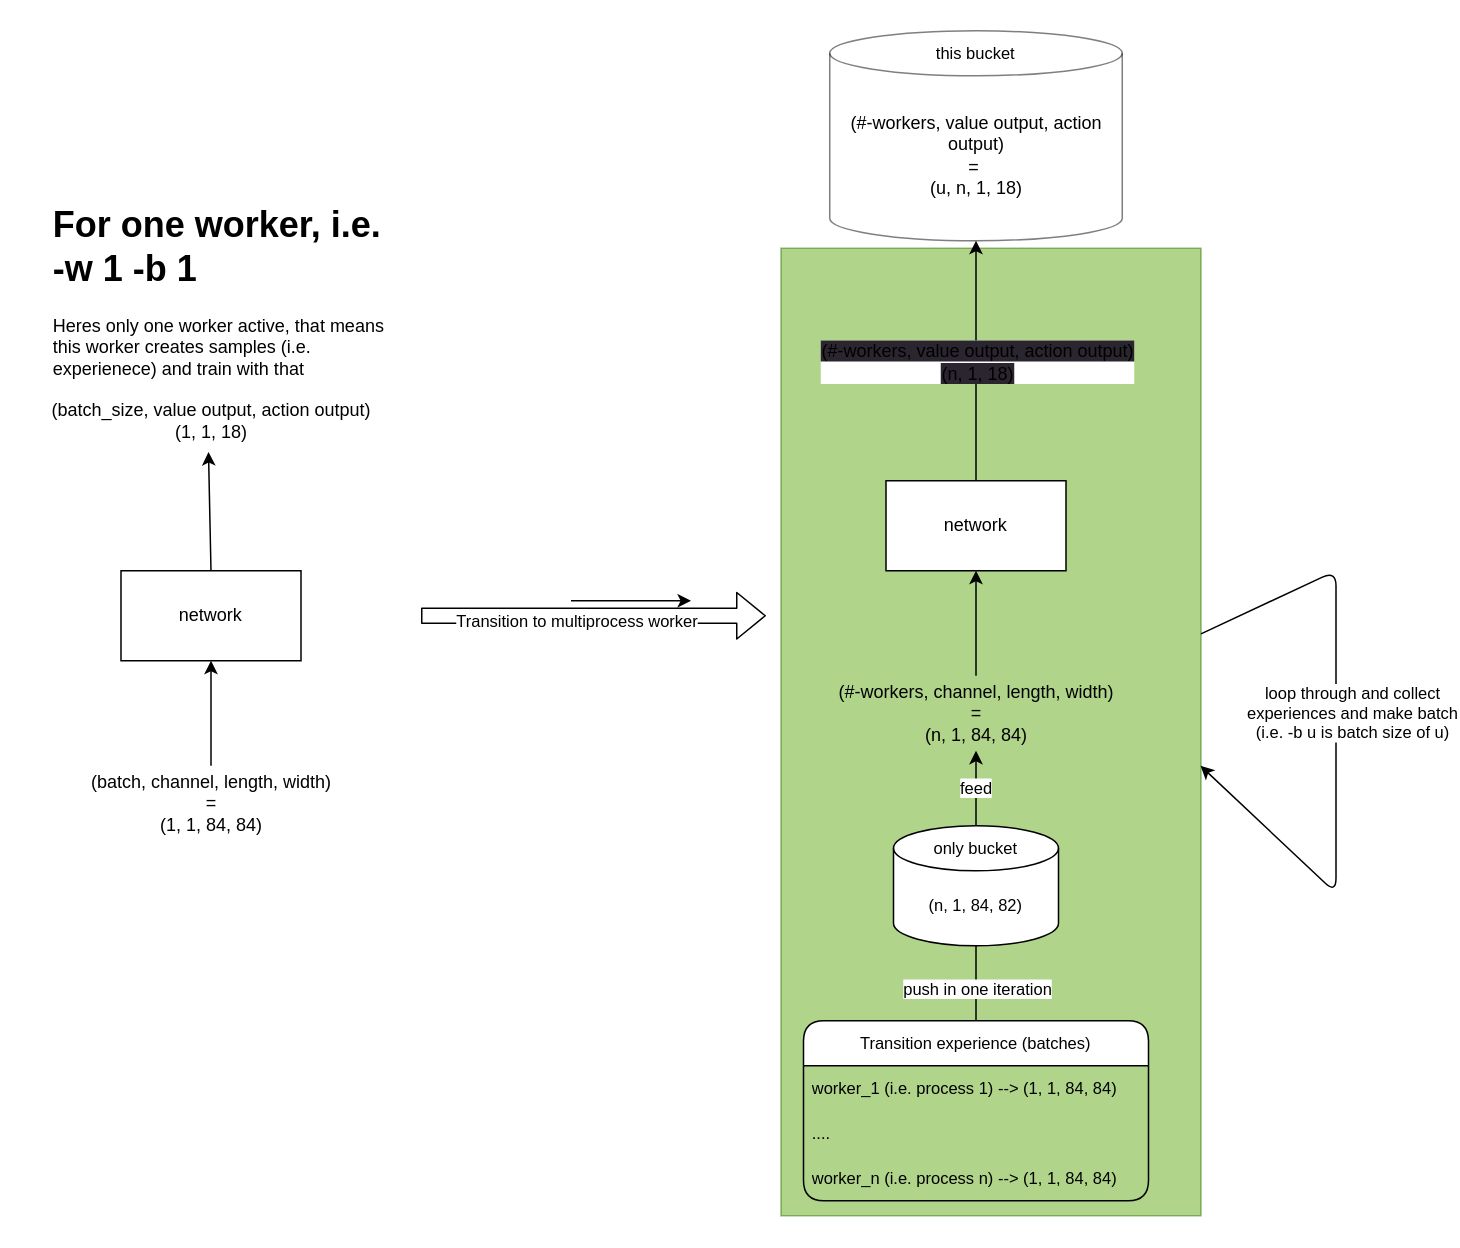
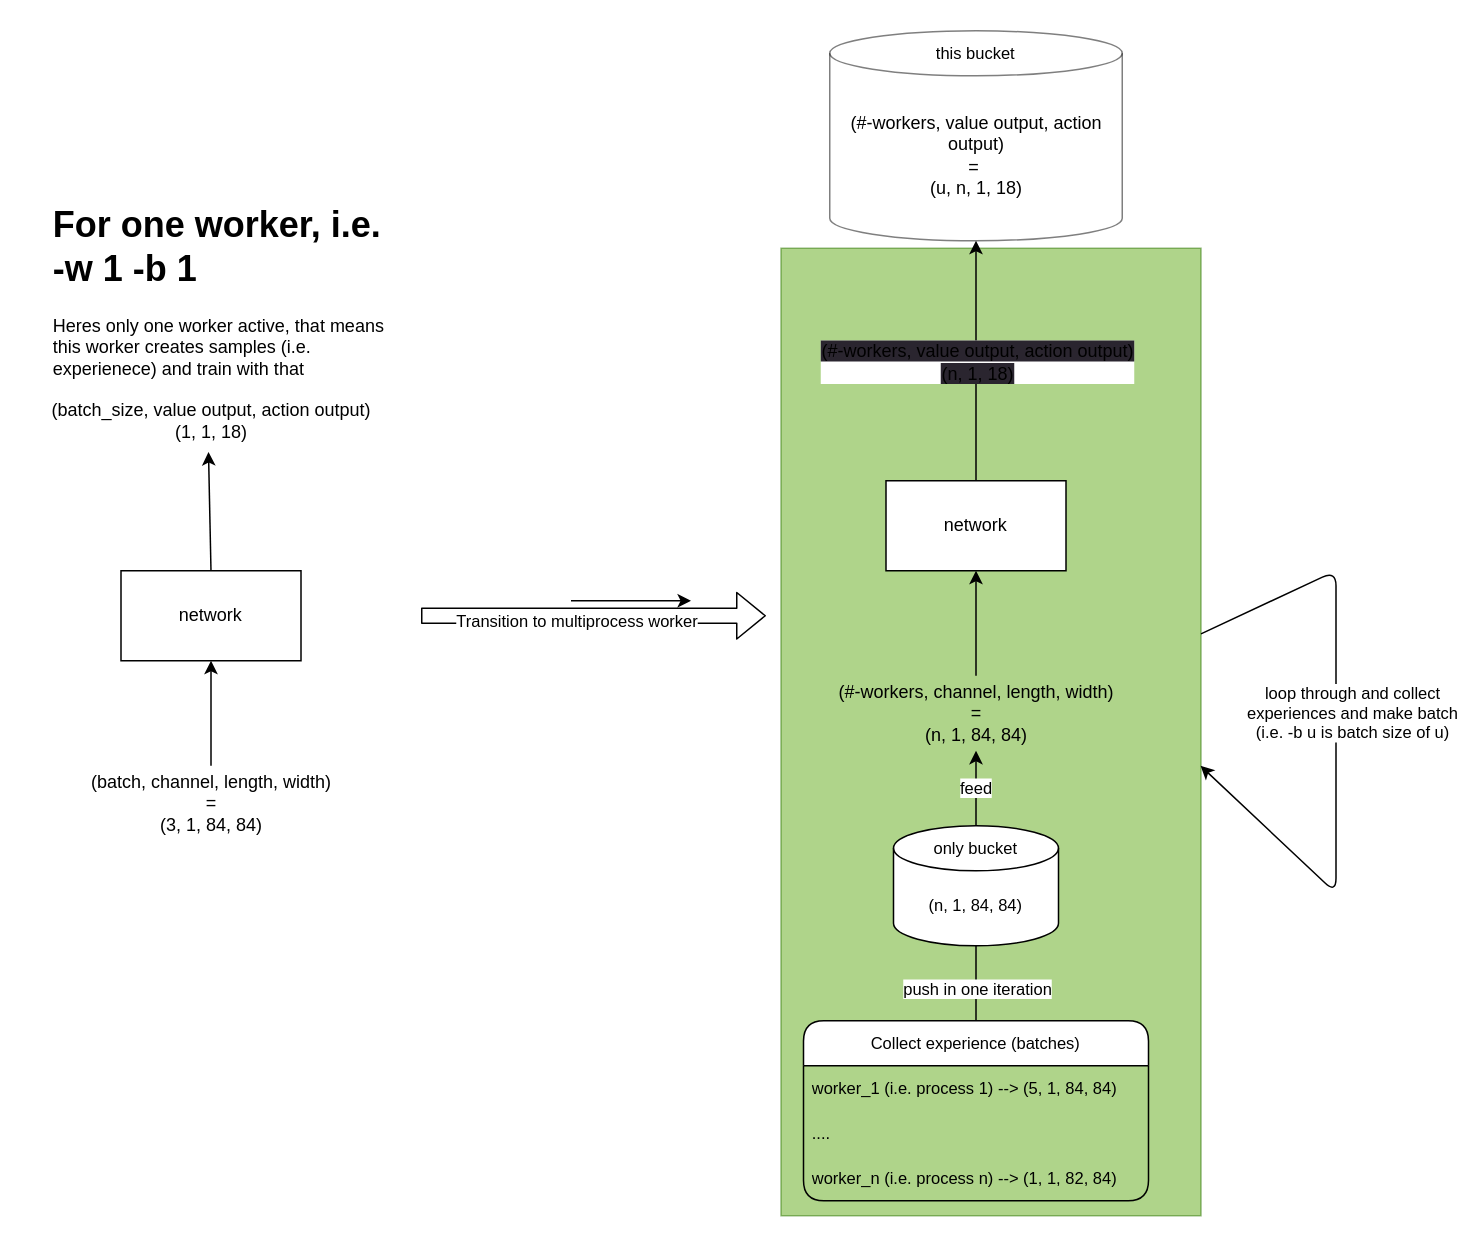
(212, 803) -> (212, 803)
(976, 905) -> (976, 905)
(976, 1043) -> (976, 1043)
(977, 1088) -> (977, 1088)
(977, 1178) -> (977, 1178)
